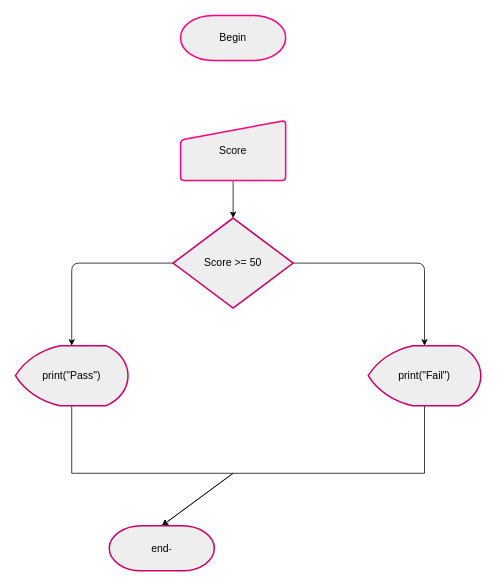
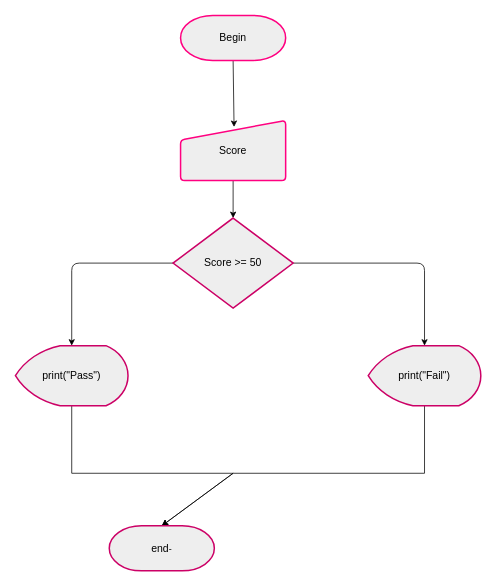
none -> (233, 92)
